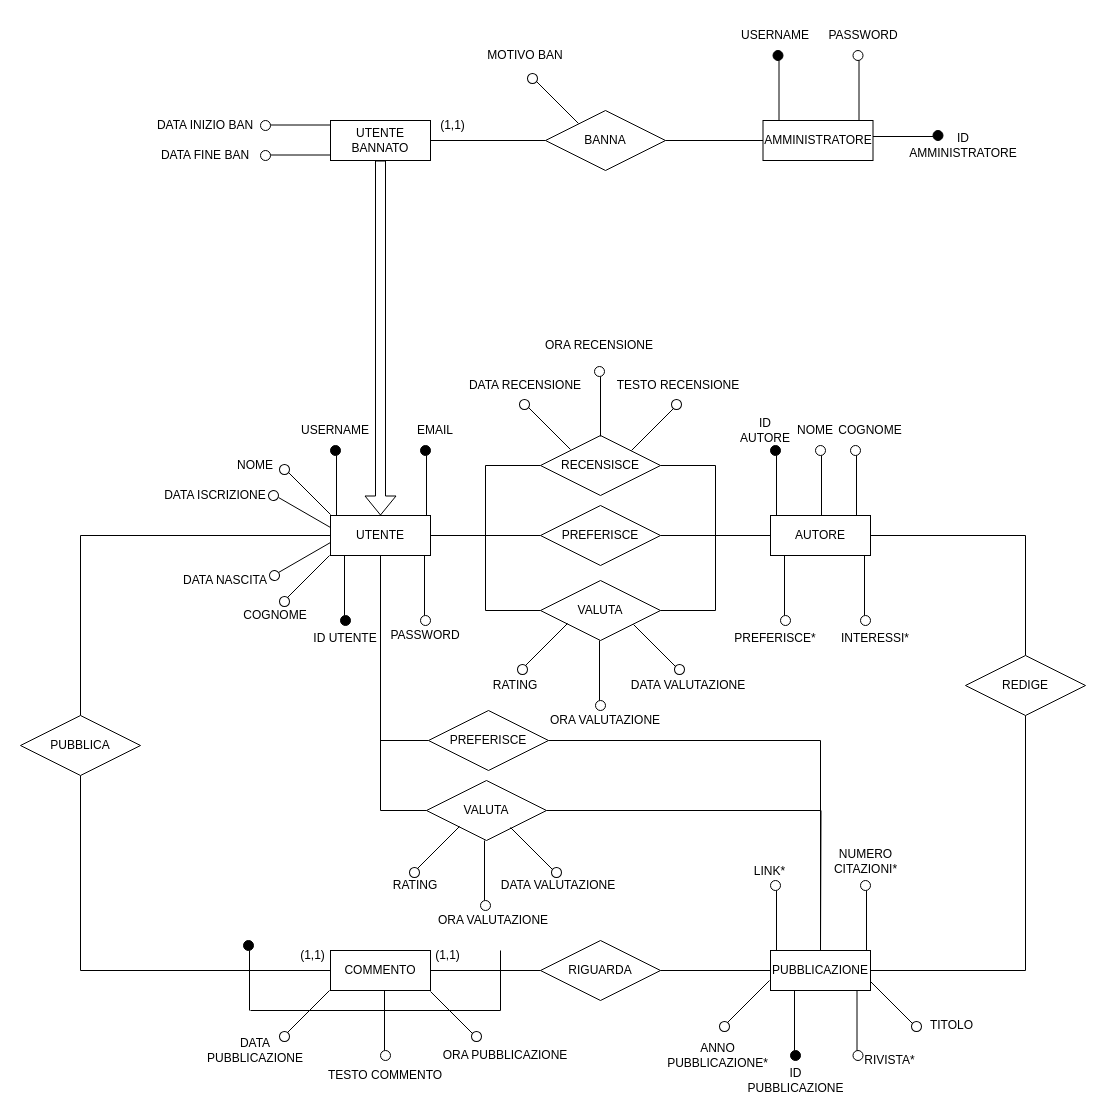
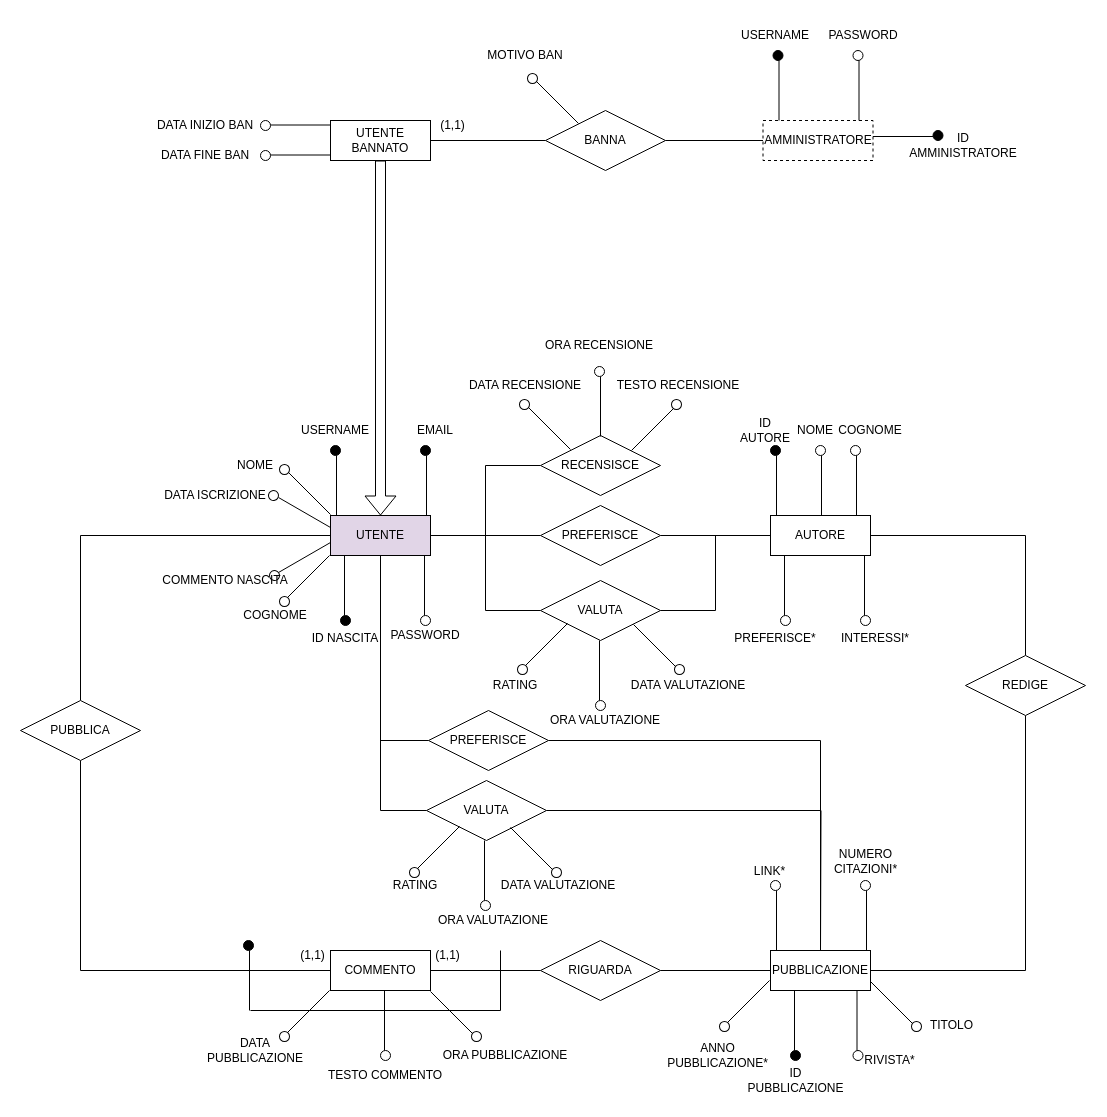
(818, 141) -> (818, 141)
(716, 472) -> none
(381, 536) -> (381, 536)
(226, 581) -> (226, 581)
(346, 639) -> (346, 639)
(81, 746) -> (81, 731)
